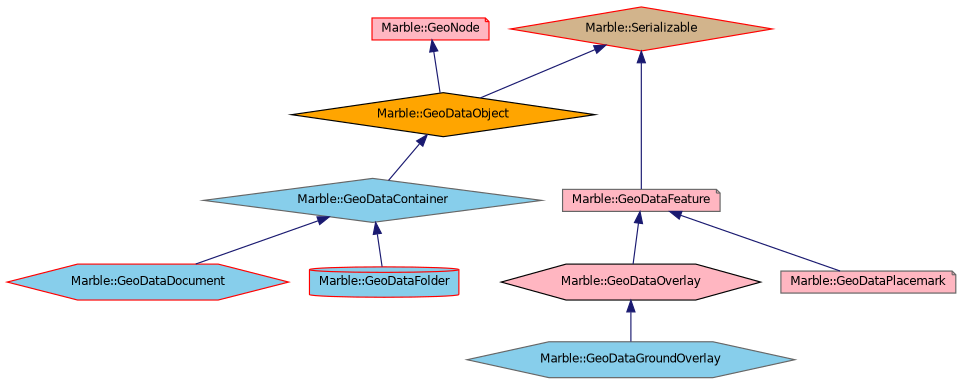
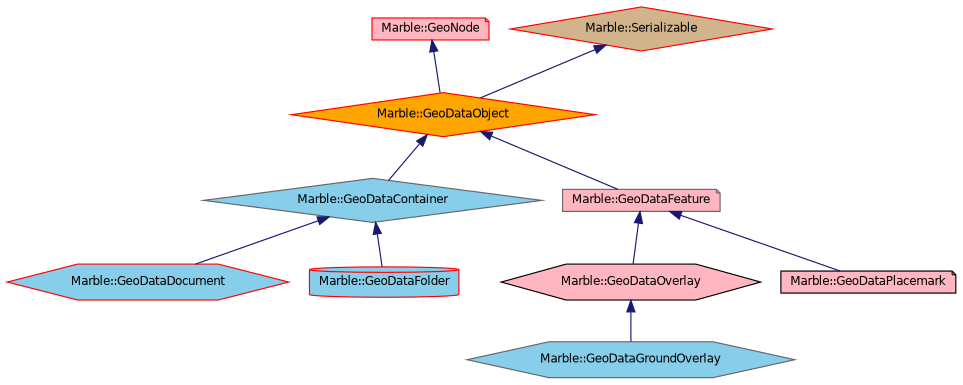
(443, 115) -> (443, 115)
(641, 126) -> (555, 163)
(868, 282) -> (868, 282)
